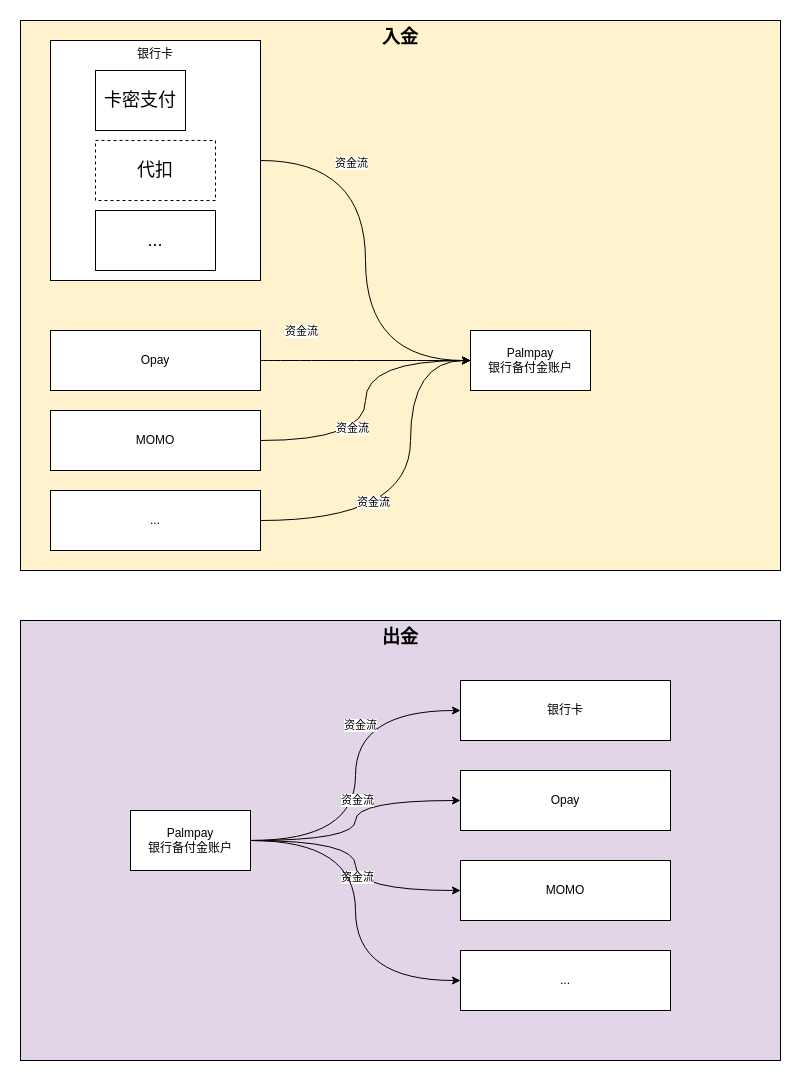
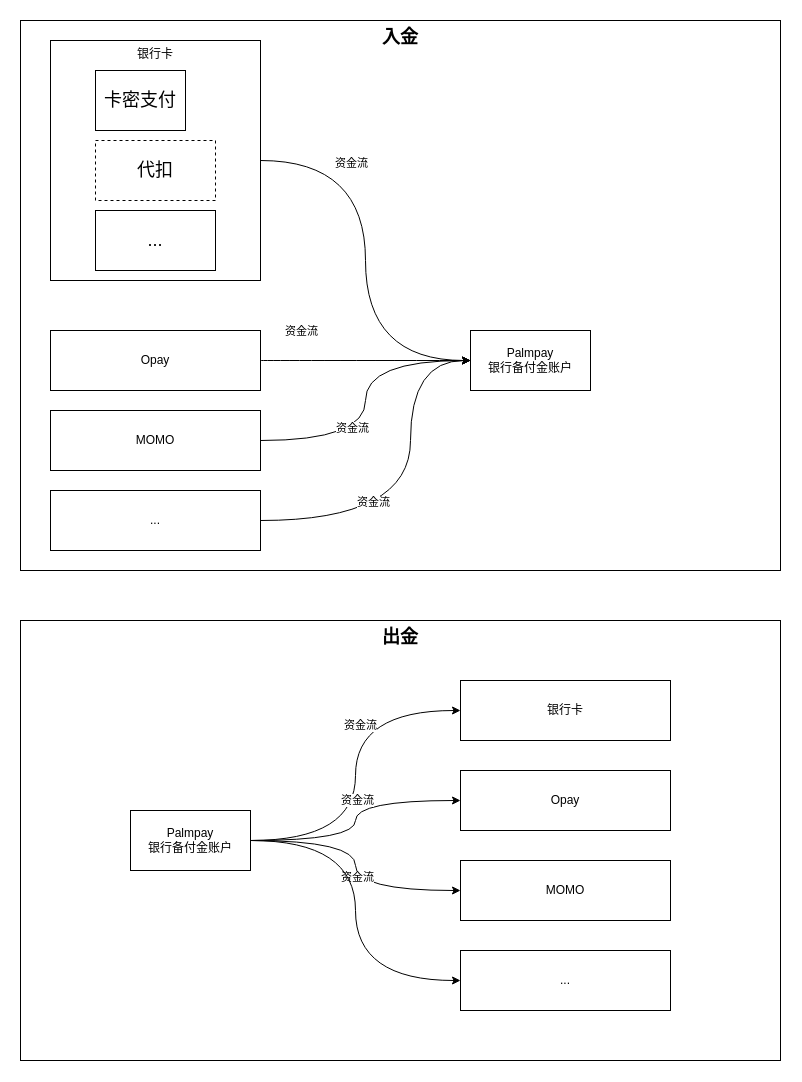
(401, 296) -> (401, 296)
(401, 841) -> (401, 841)
